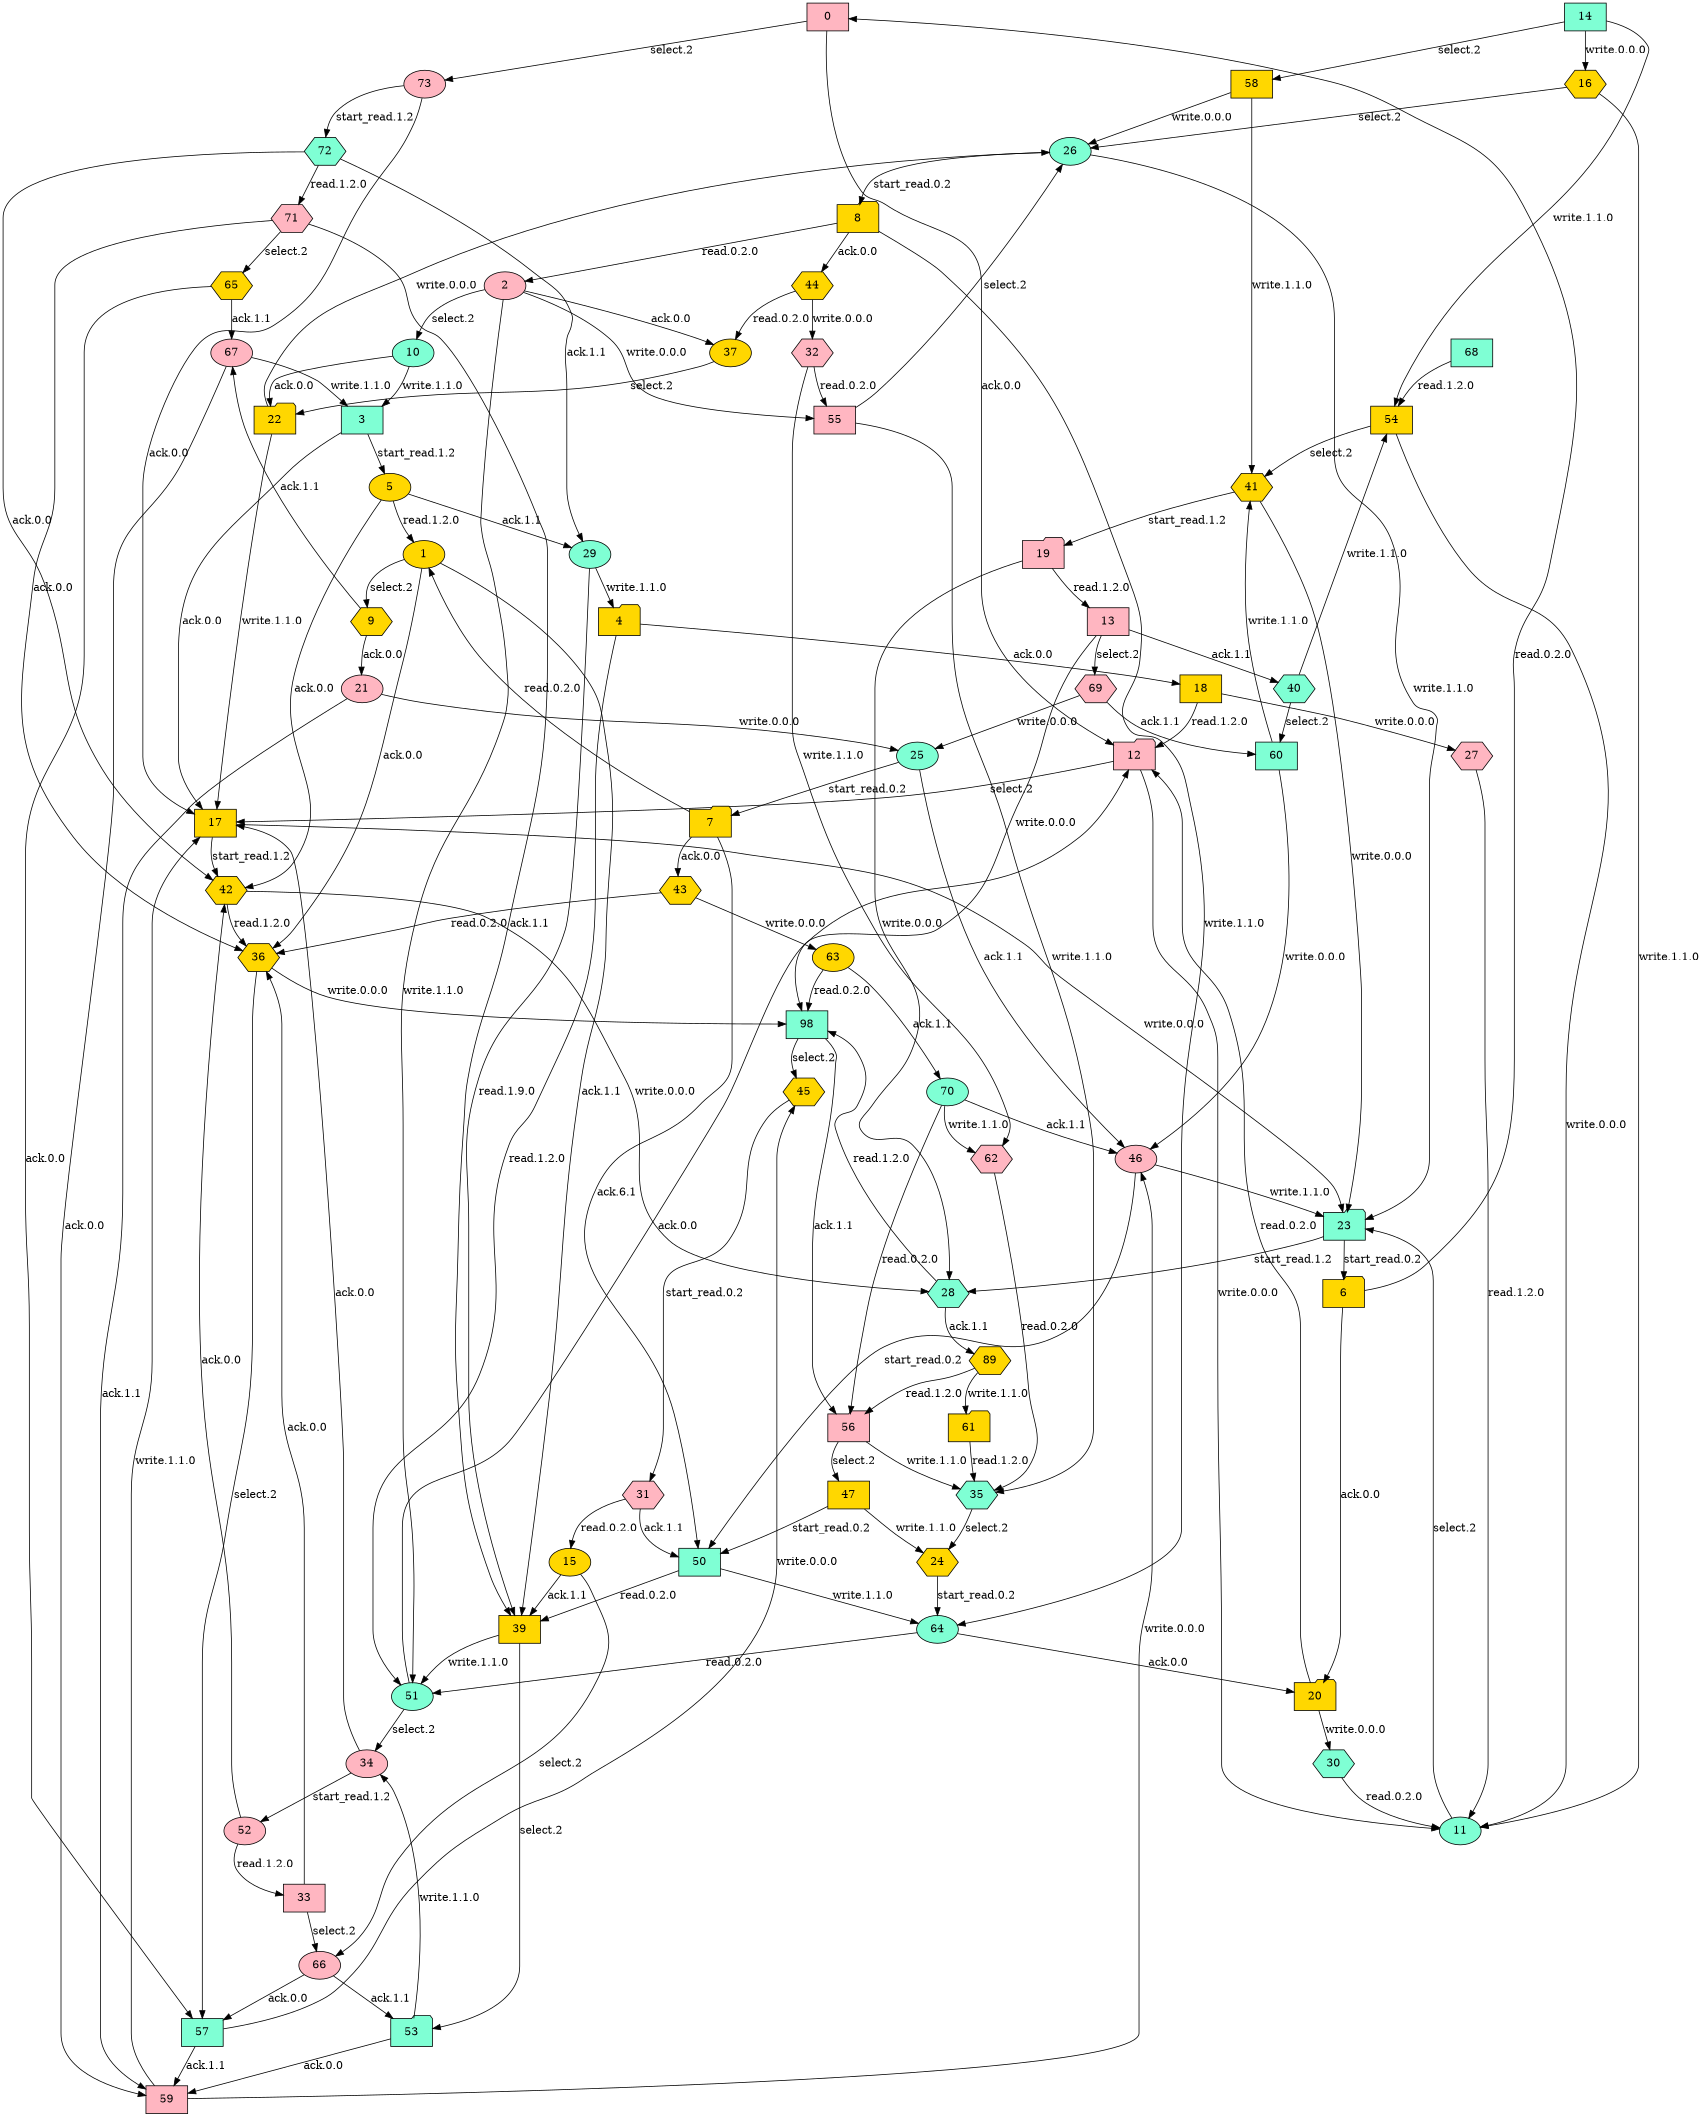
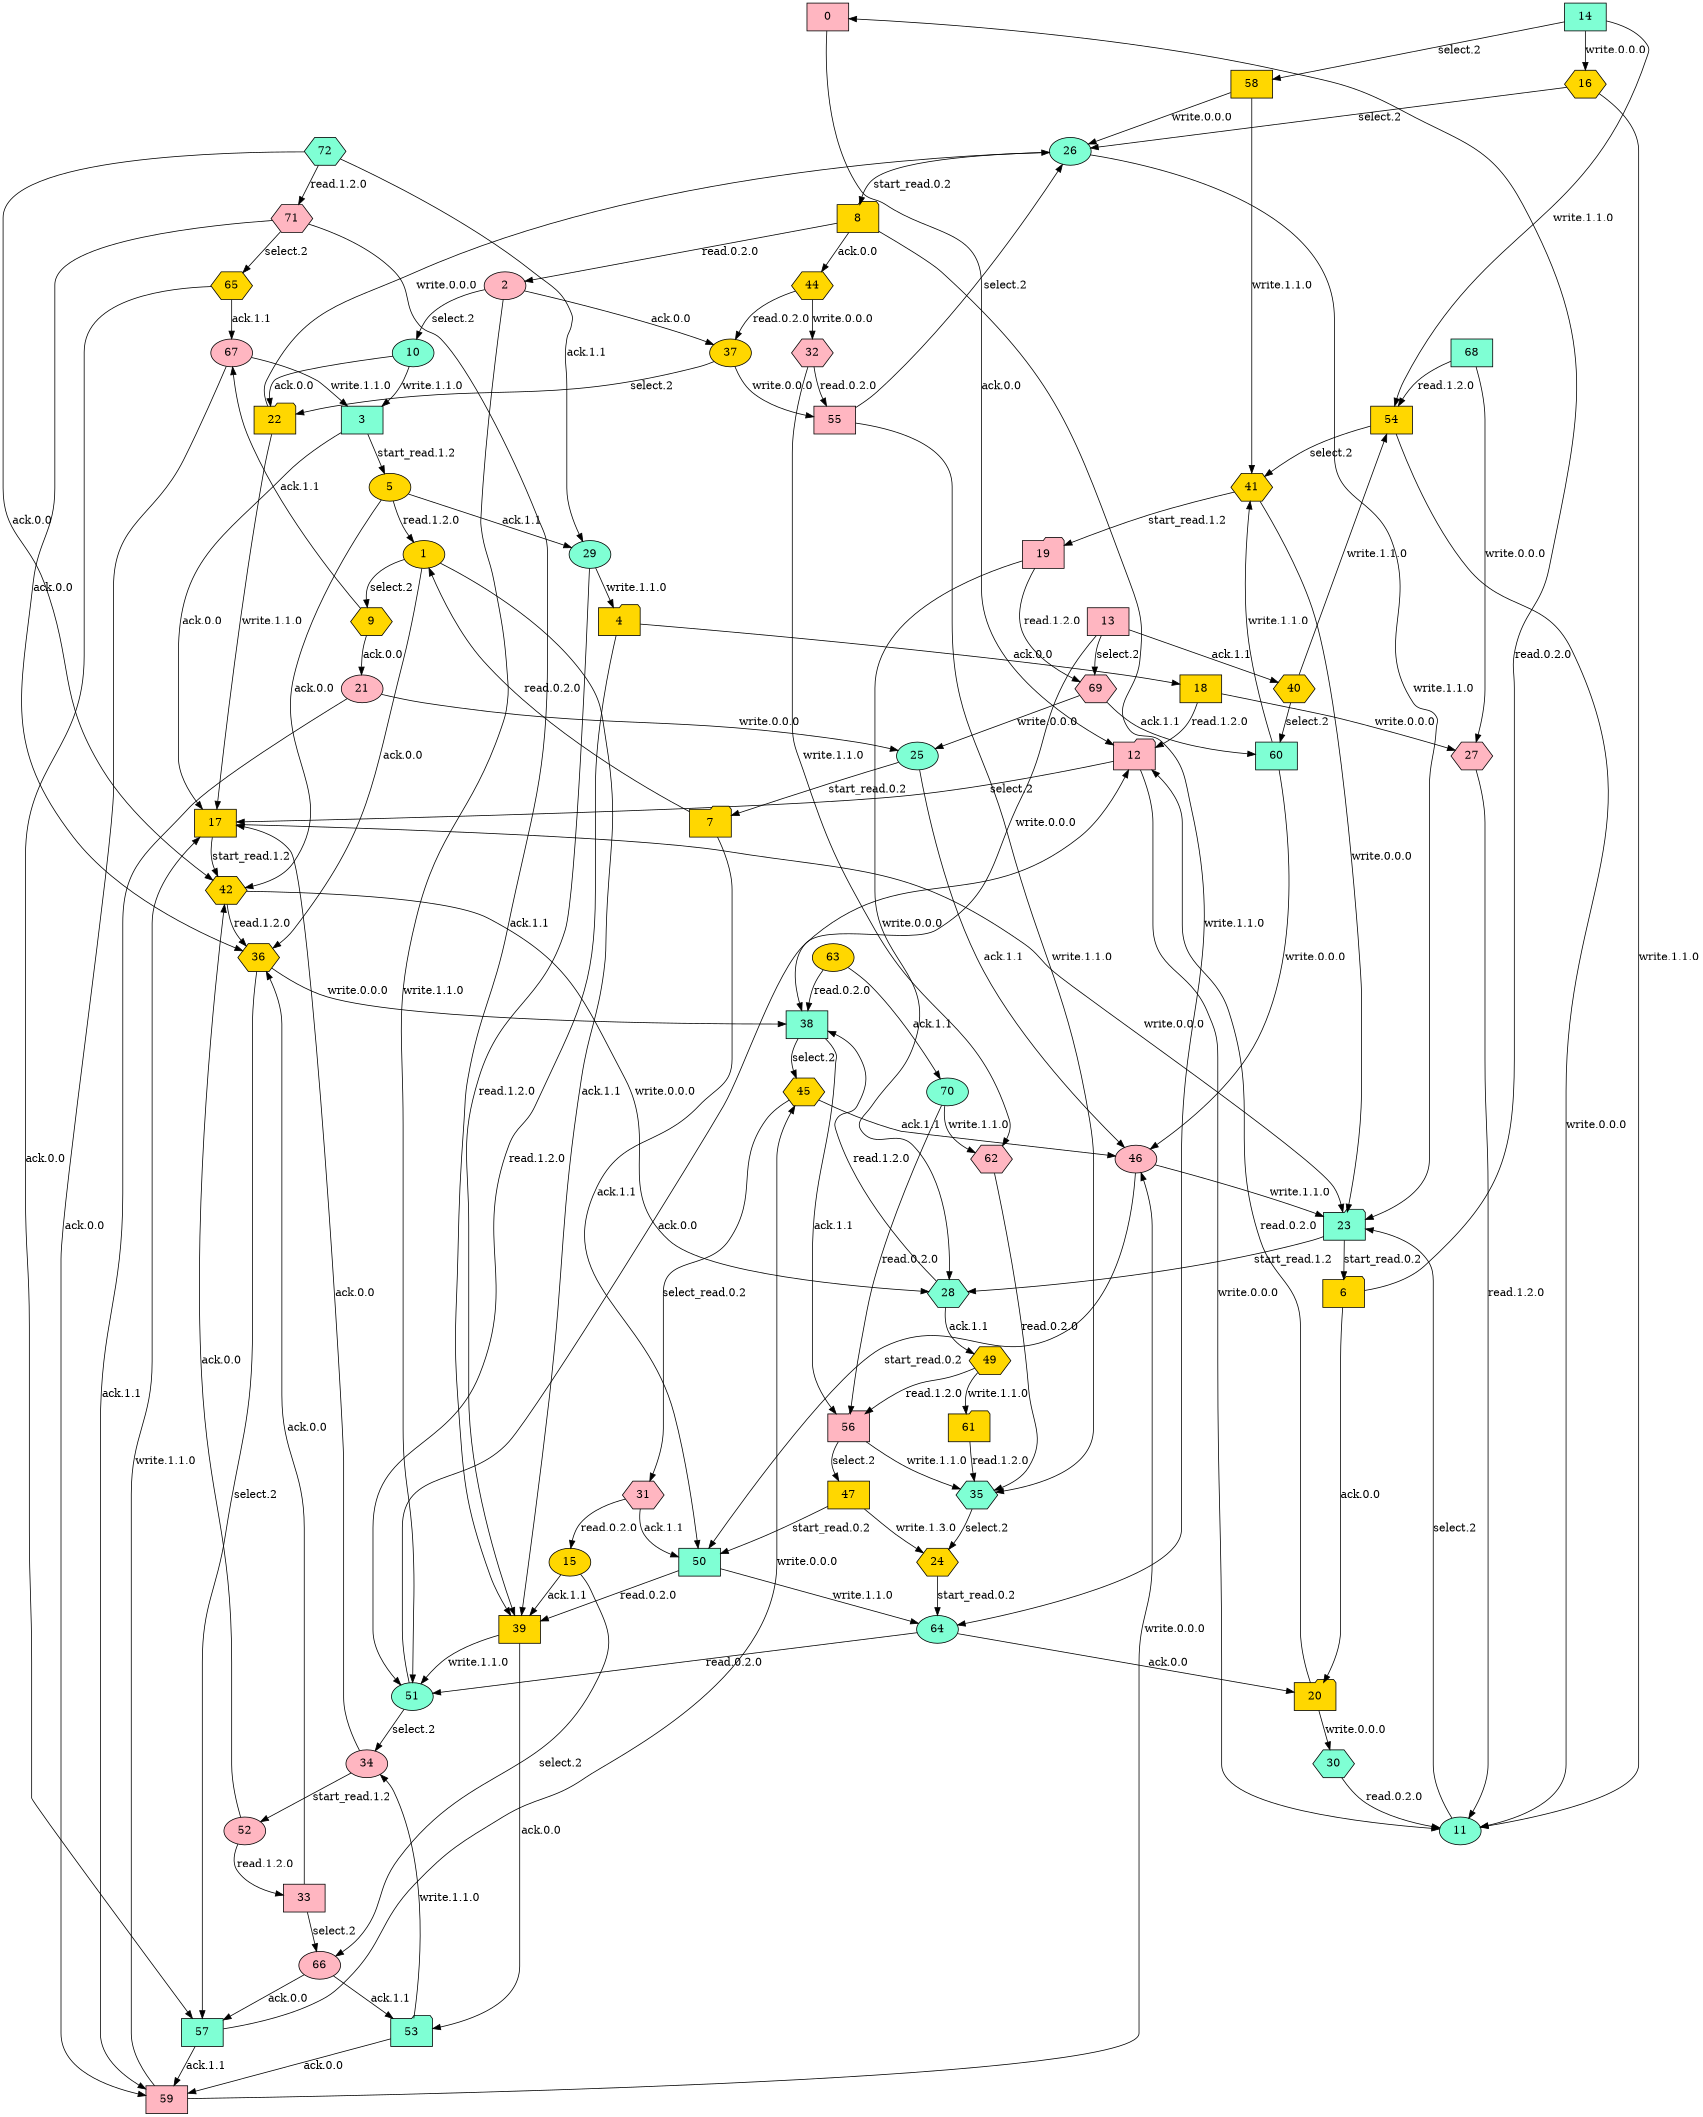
(425, 84) -> none
(645, 392) -> (764, 400)
none -> (1485, 550)
(1067, 587) -> (1023, 633)
(1294, 689) -> (1294, 689)
(680, 890) -> none
(807, 1025) -> (807, 1025)
(507, 1092) -> (507, 1092)
(1036, 1128) -> (961, 1138)
(617, 1193) -> (617, 1193)
(705, 1293) -> (705, 1293)
(990, 1361) -> (990, 1361)
(926, 1529) -> (926, 1529)
(541, 1831) -> (541, 1831)
